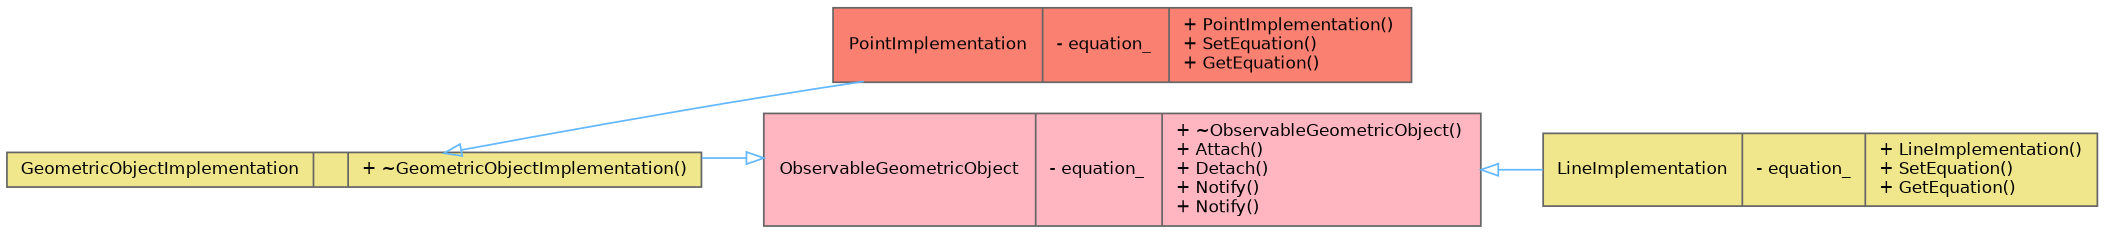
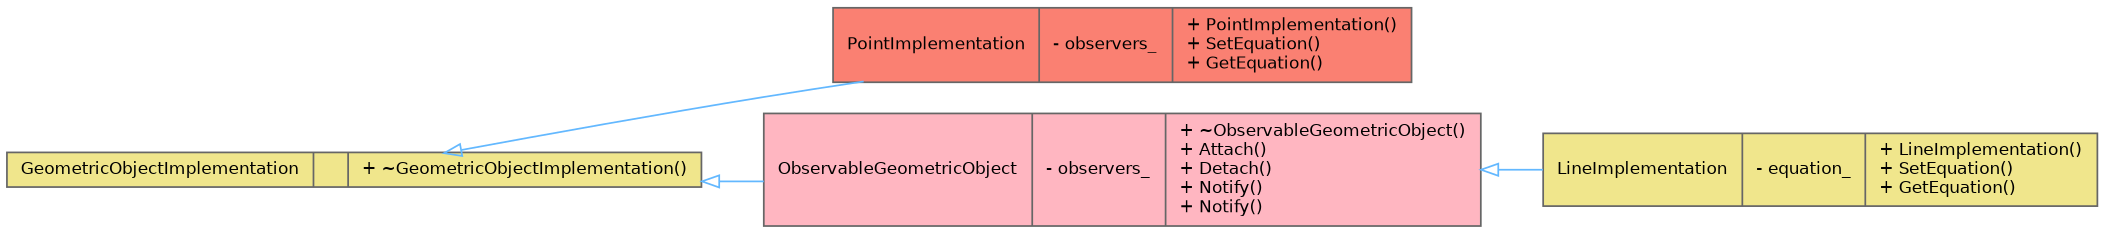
(1104, 44) -> (1106, 44)
(724, 158) -> (742, 181)
(1097, 169) -> (1099, 169)
